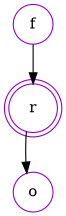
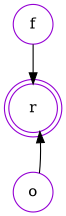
(26, 147) -> (40, 158)
